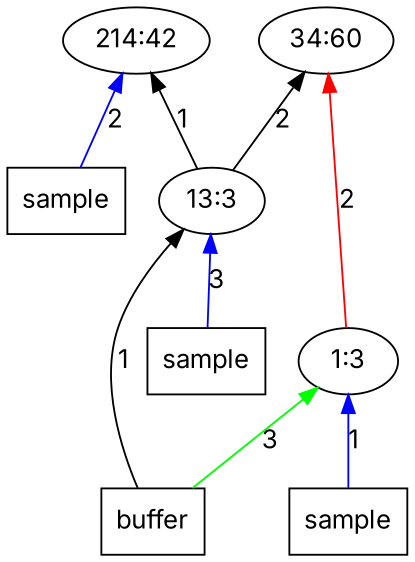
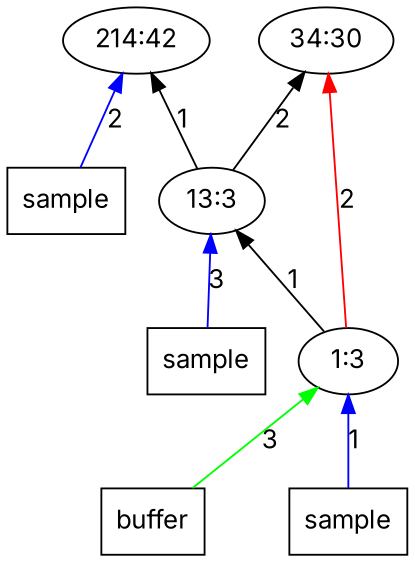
(326, 41) -> (326, 41)
(112, 359) -> (286, 288)
